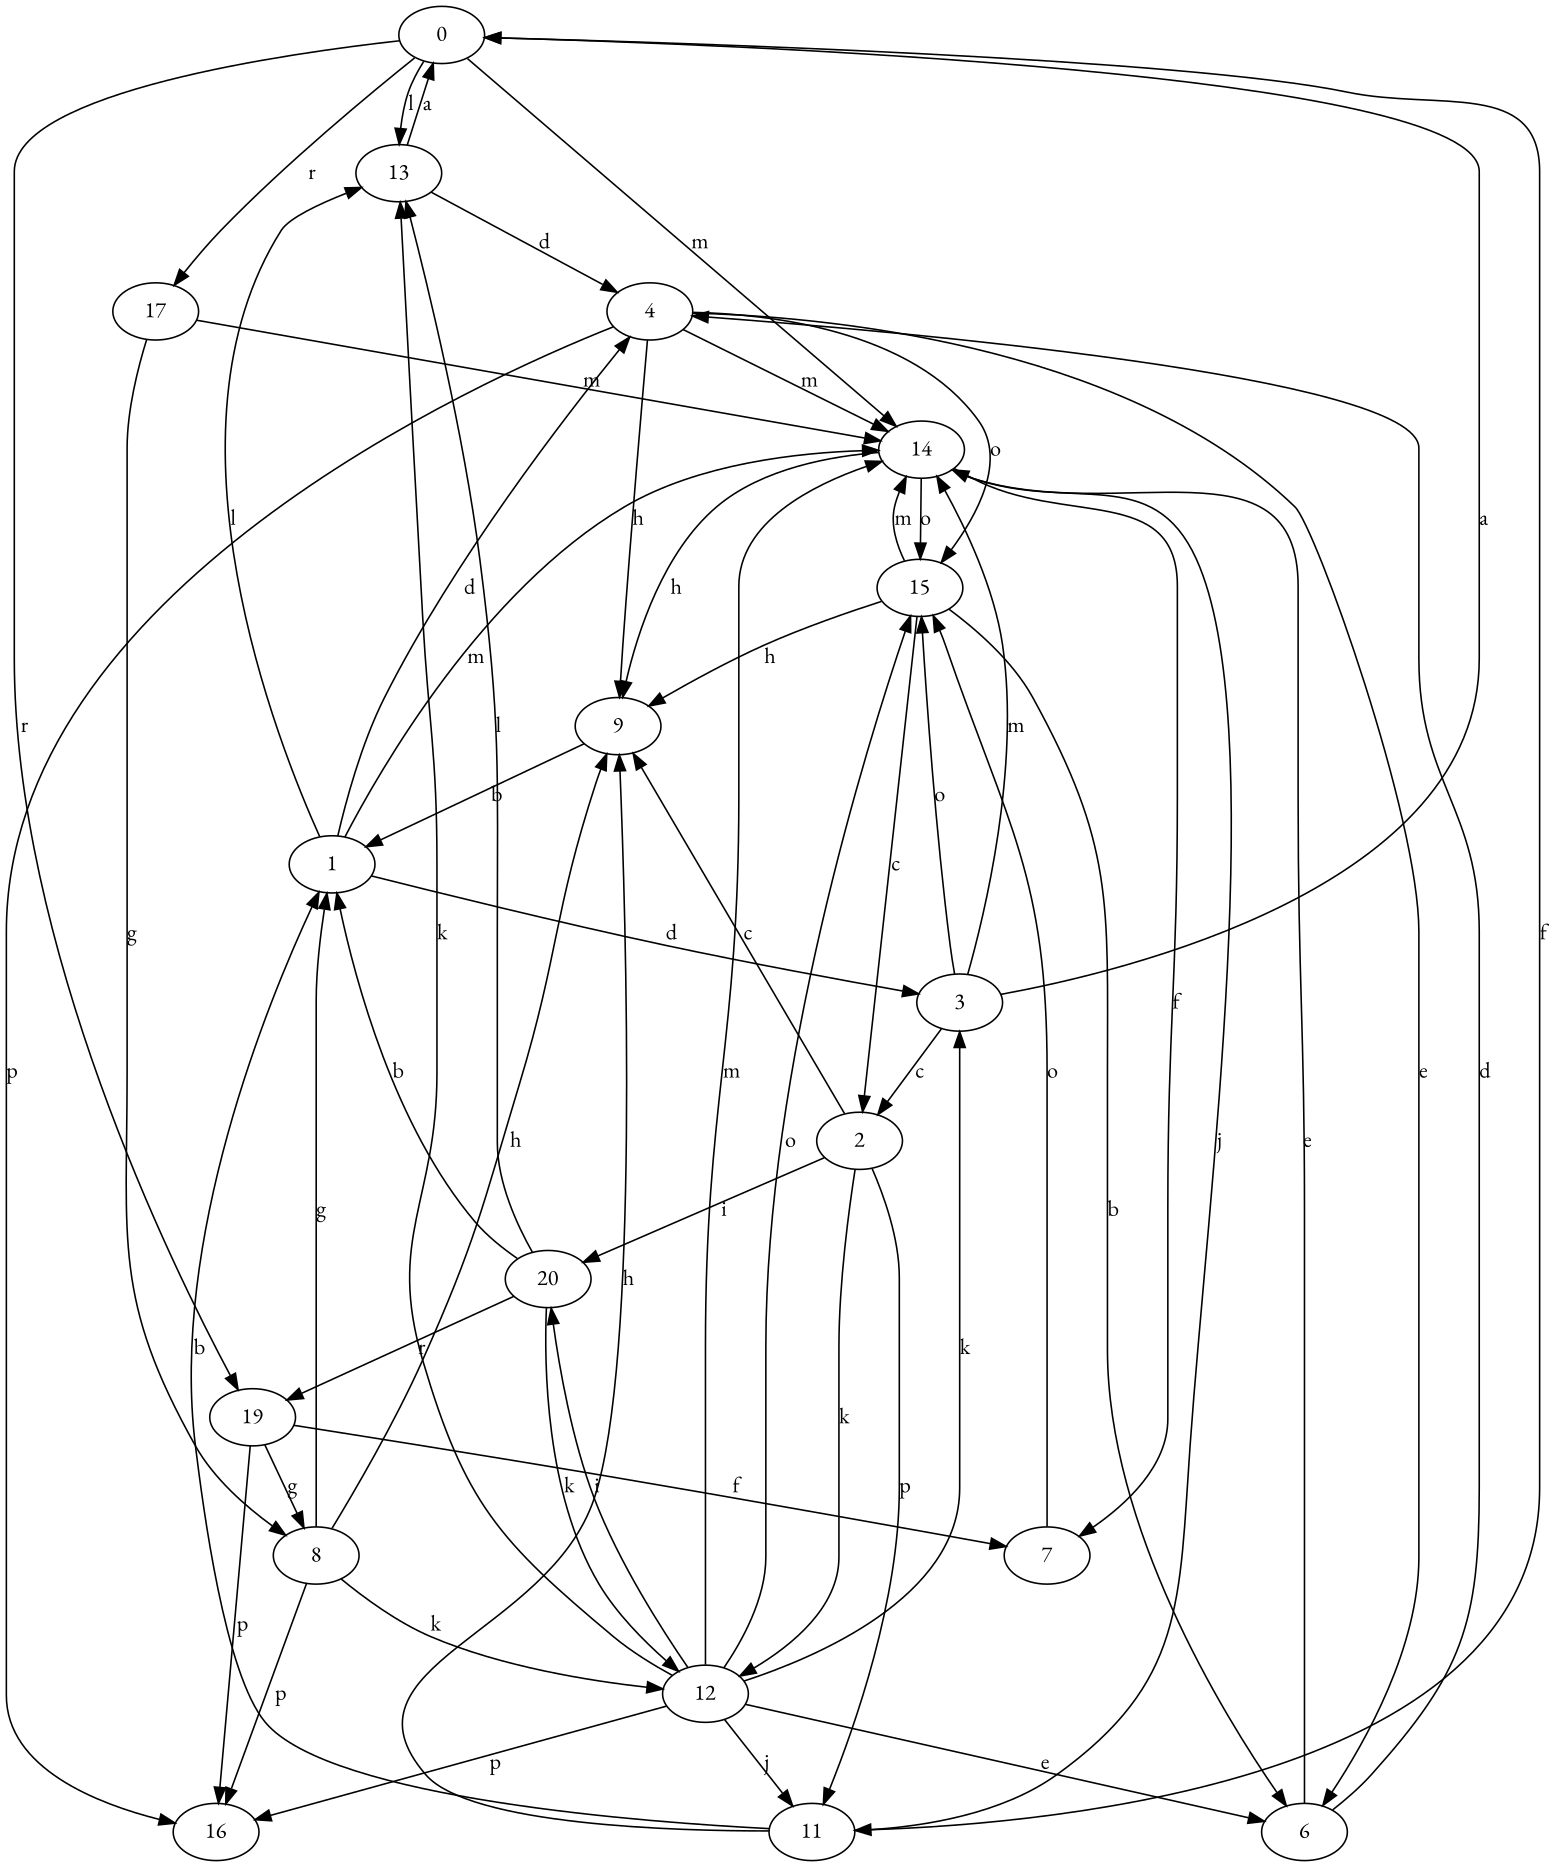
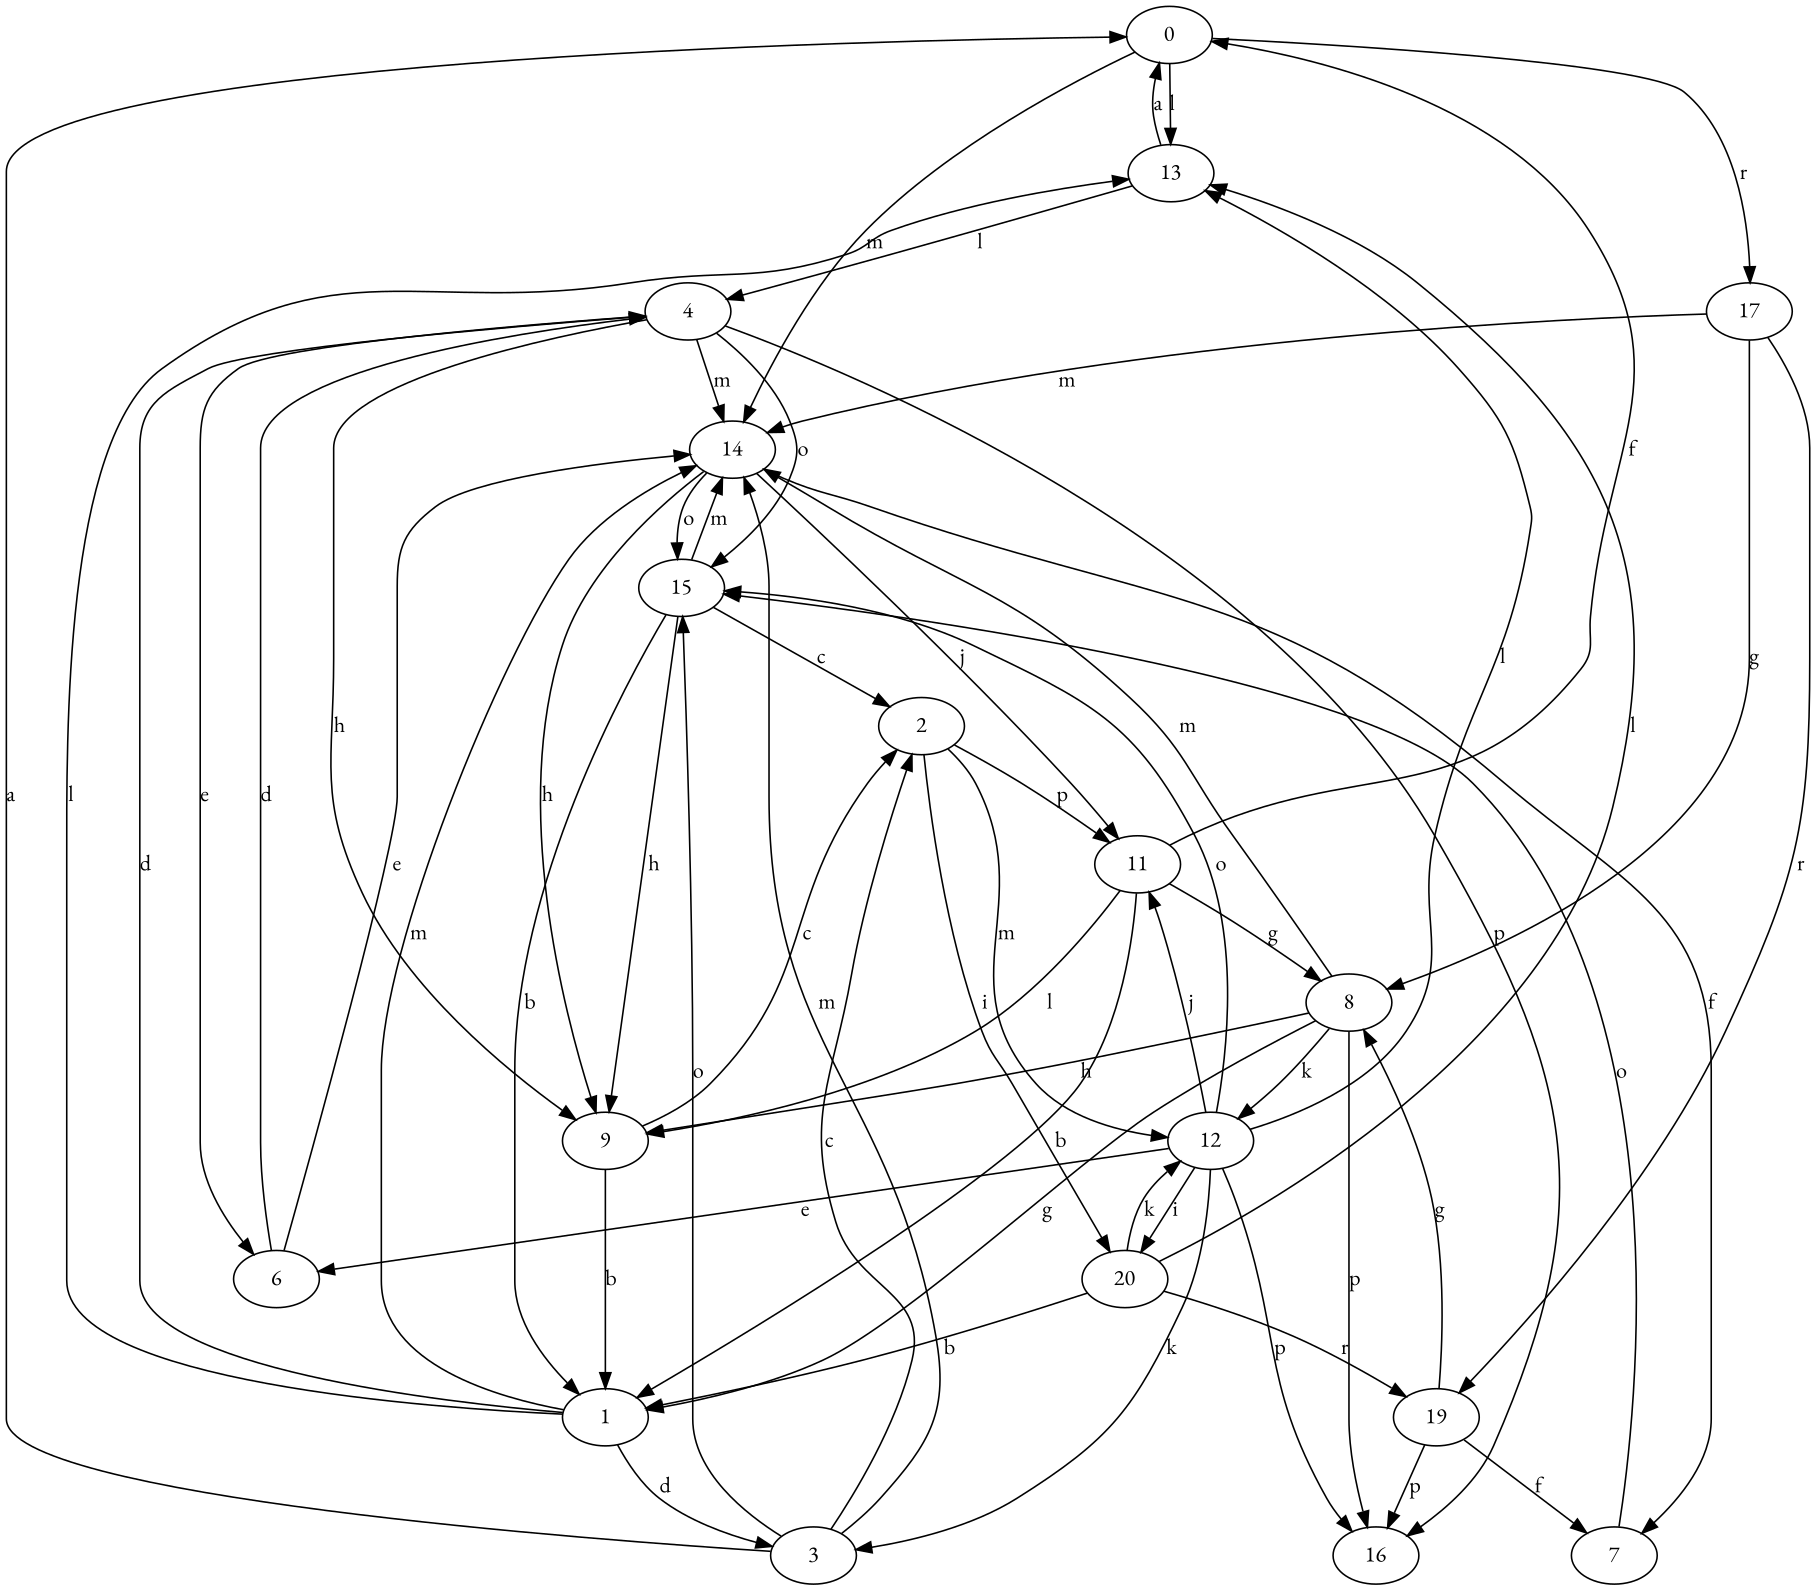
(544, 242) -> (980, 242)
(14, 582) -> (1780, 901)
none -> (1239, 926)
(443, 933) -> (1503, 657)
(748, 949) -> (784, 973)
(726, 1032) -> (1103, 674)
(1107, 1196) -> (521, 992)
(629, 1279) -> (1050, 1003)
(844, 1417) -> (1007, 933)
